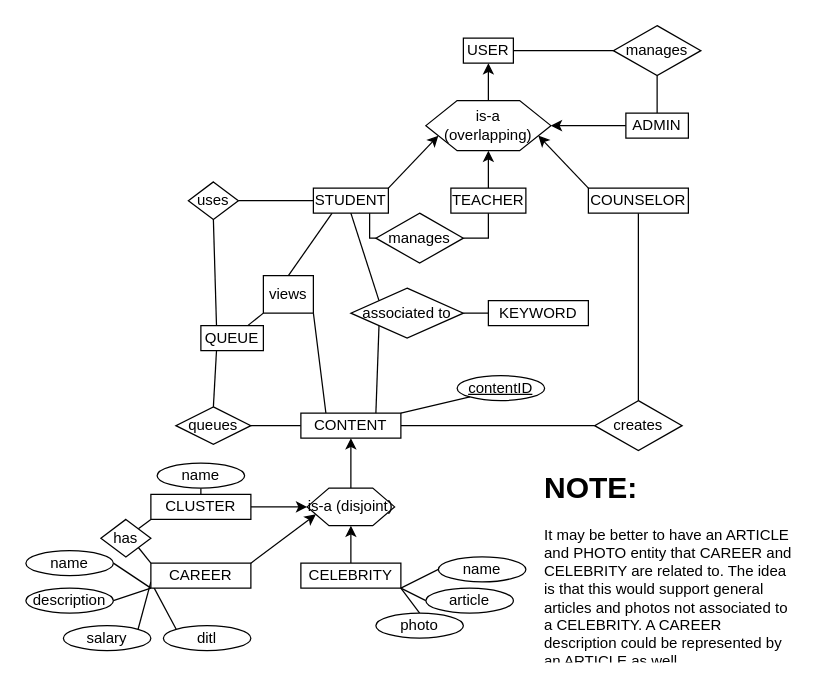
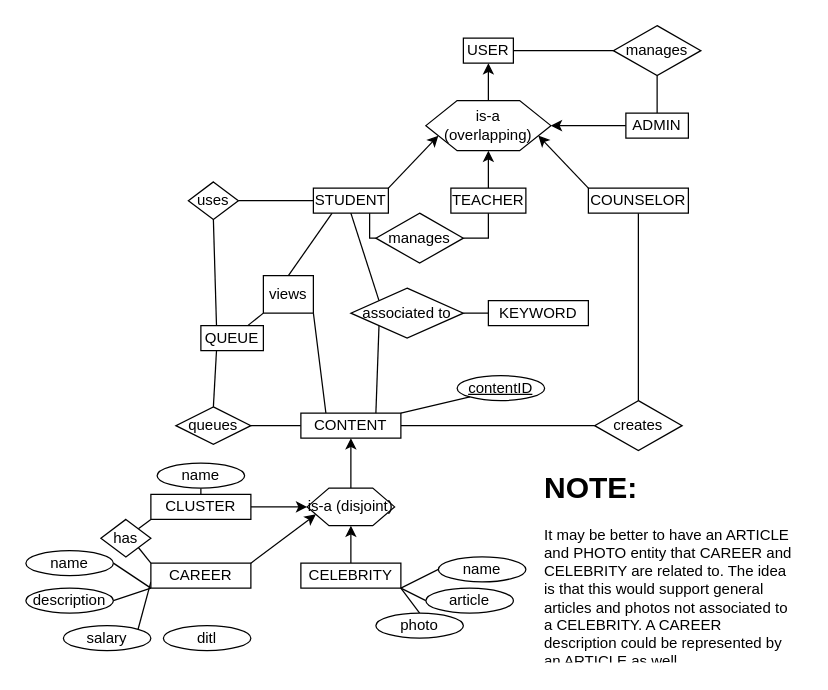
(164, 608) -> none
